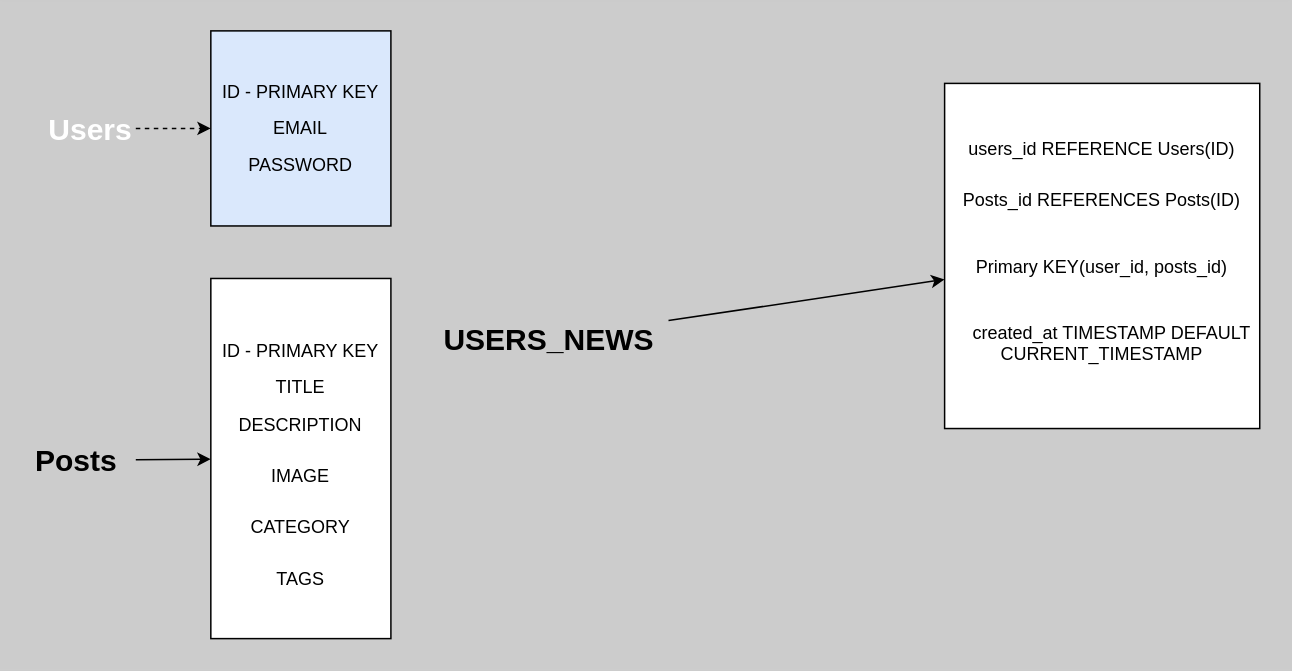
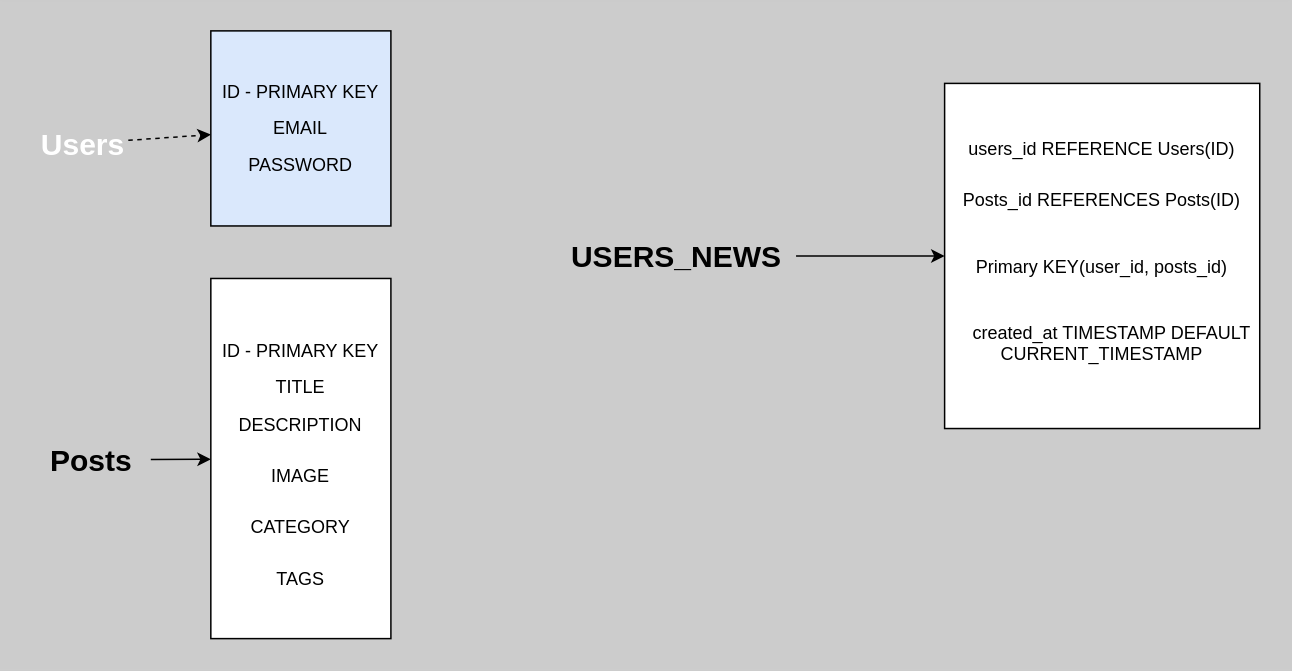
(91, 128) -> (83, 143)
(548, 338) -> (676, 256)
(76, 460) -> (91, 460)
